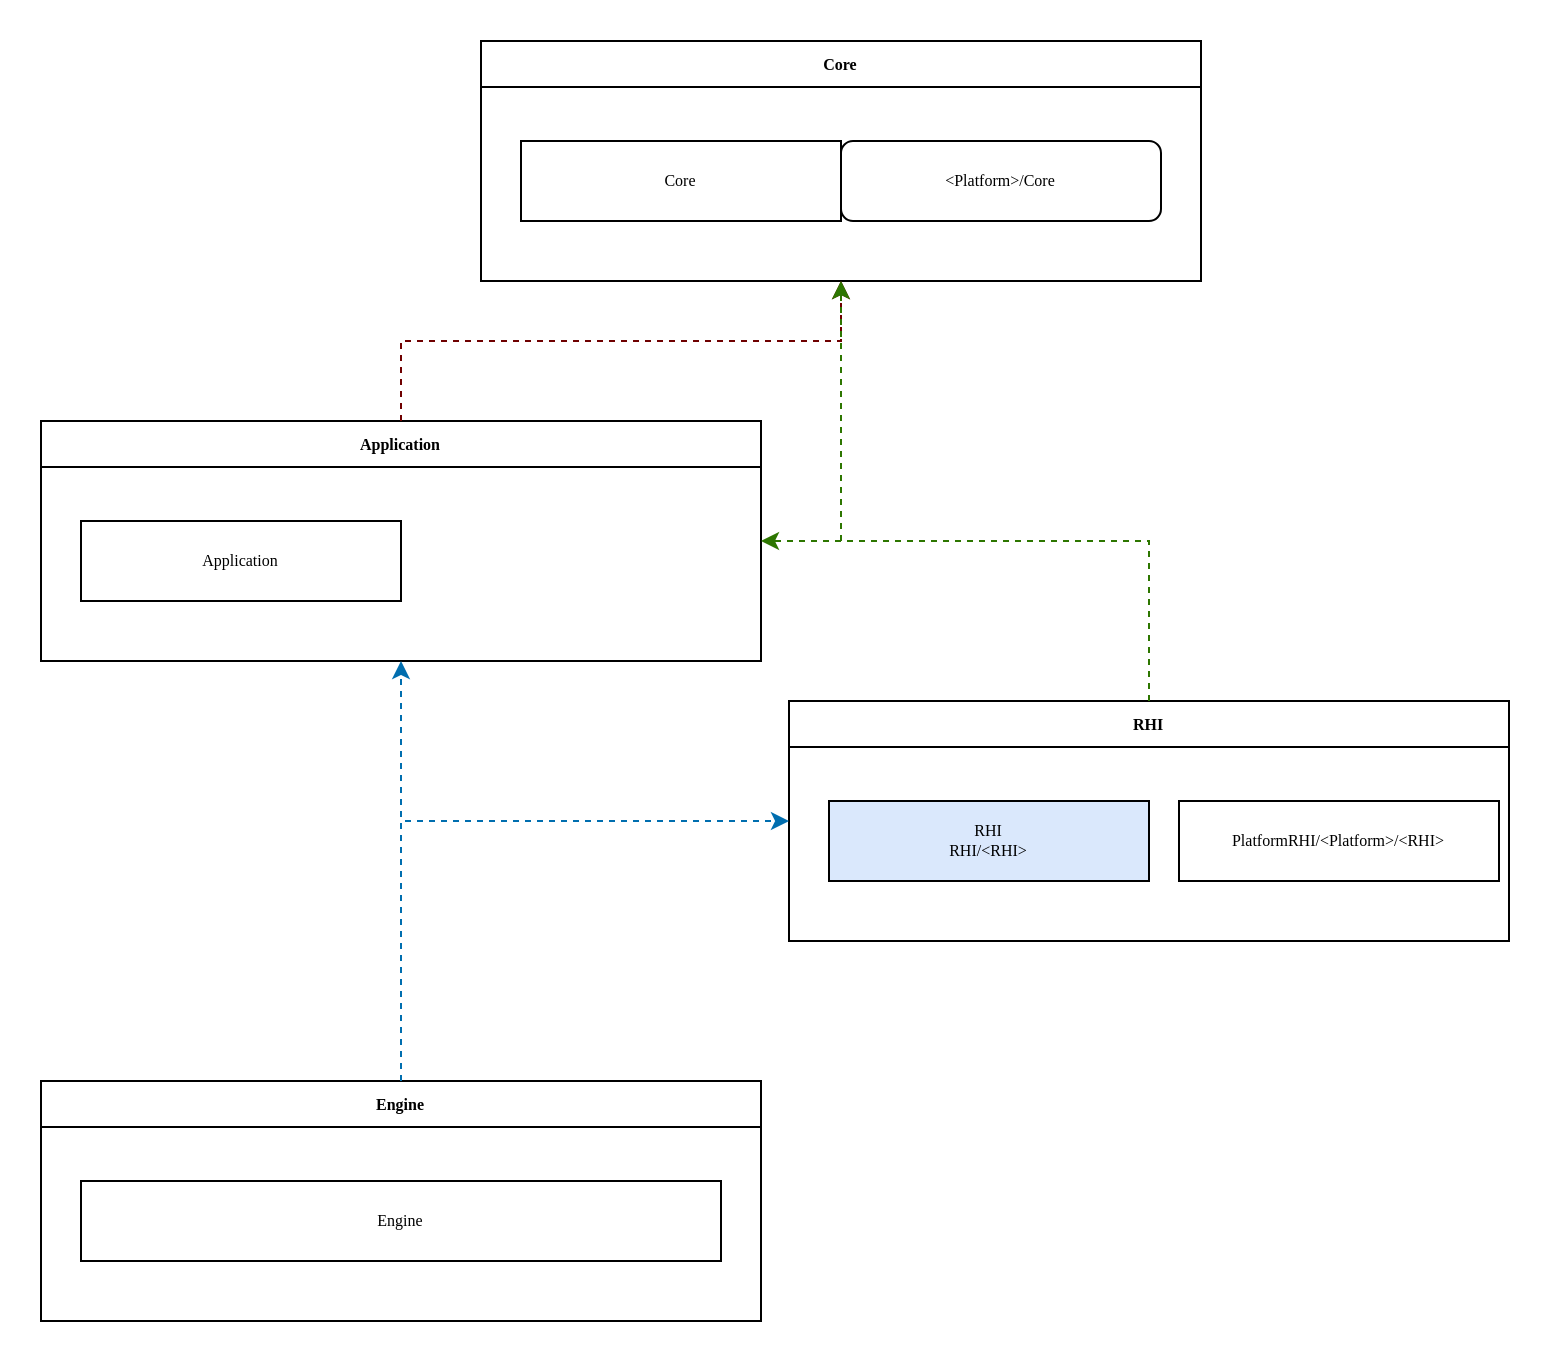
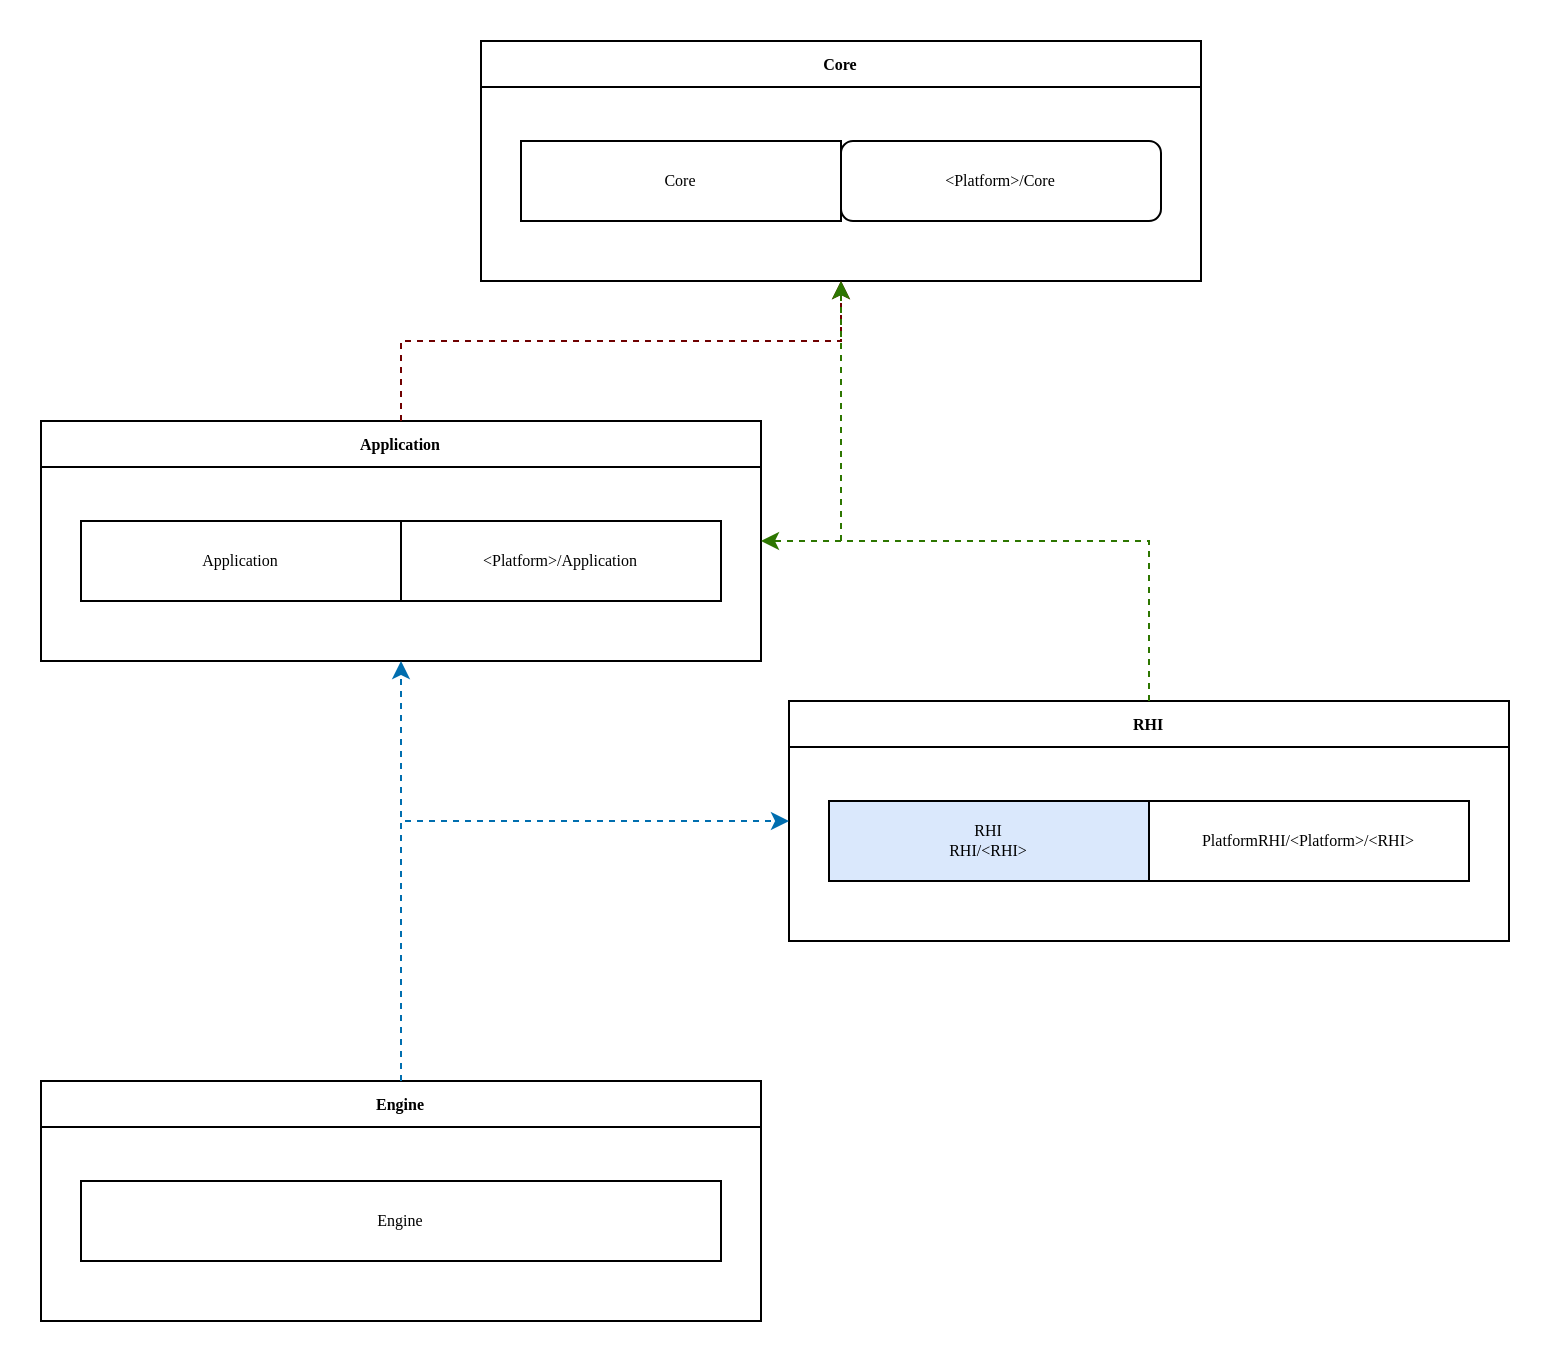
none -> (561, 561)
(1339, 841) -> (1309, 841)
